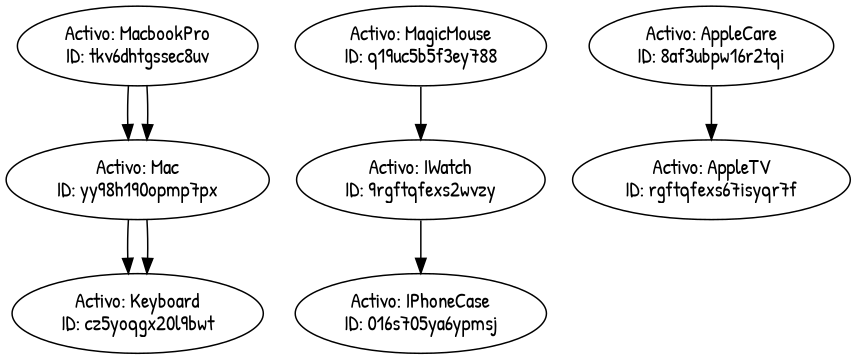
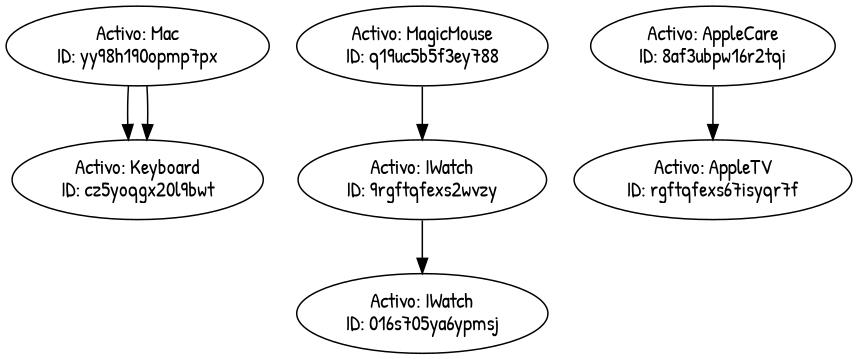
(138, 46) -> none
(421, 313) -> (422, 313)
